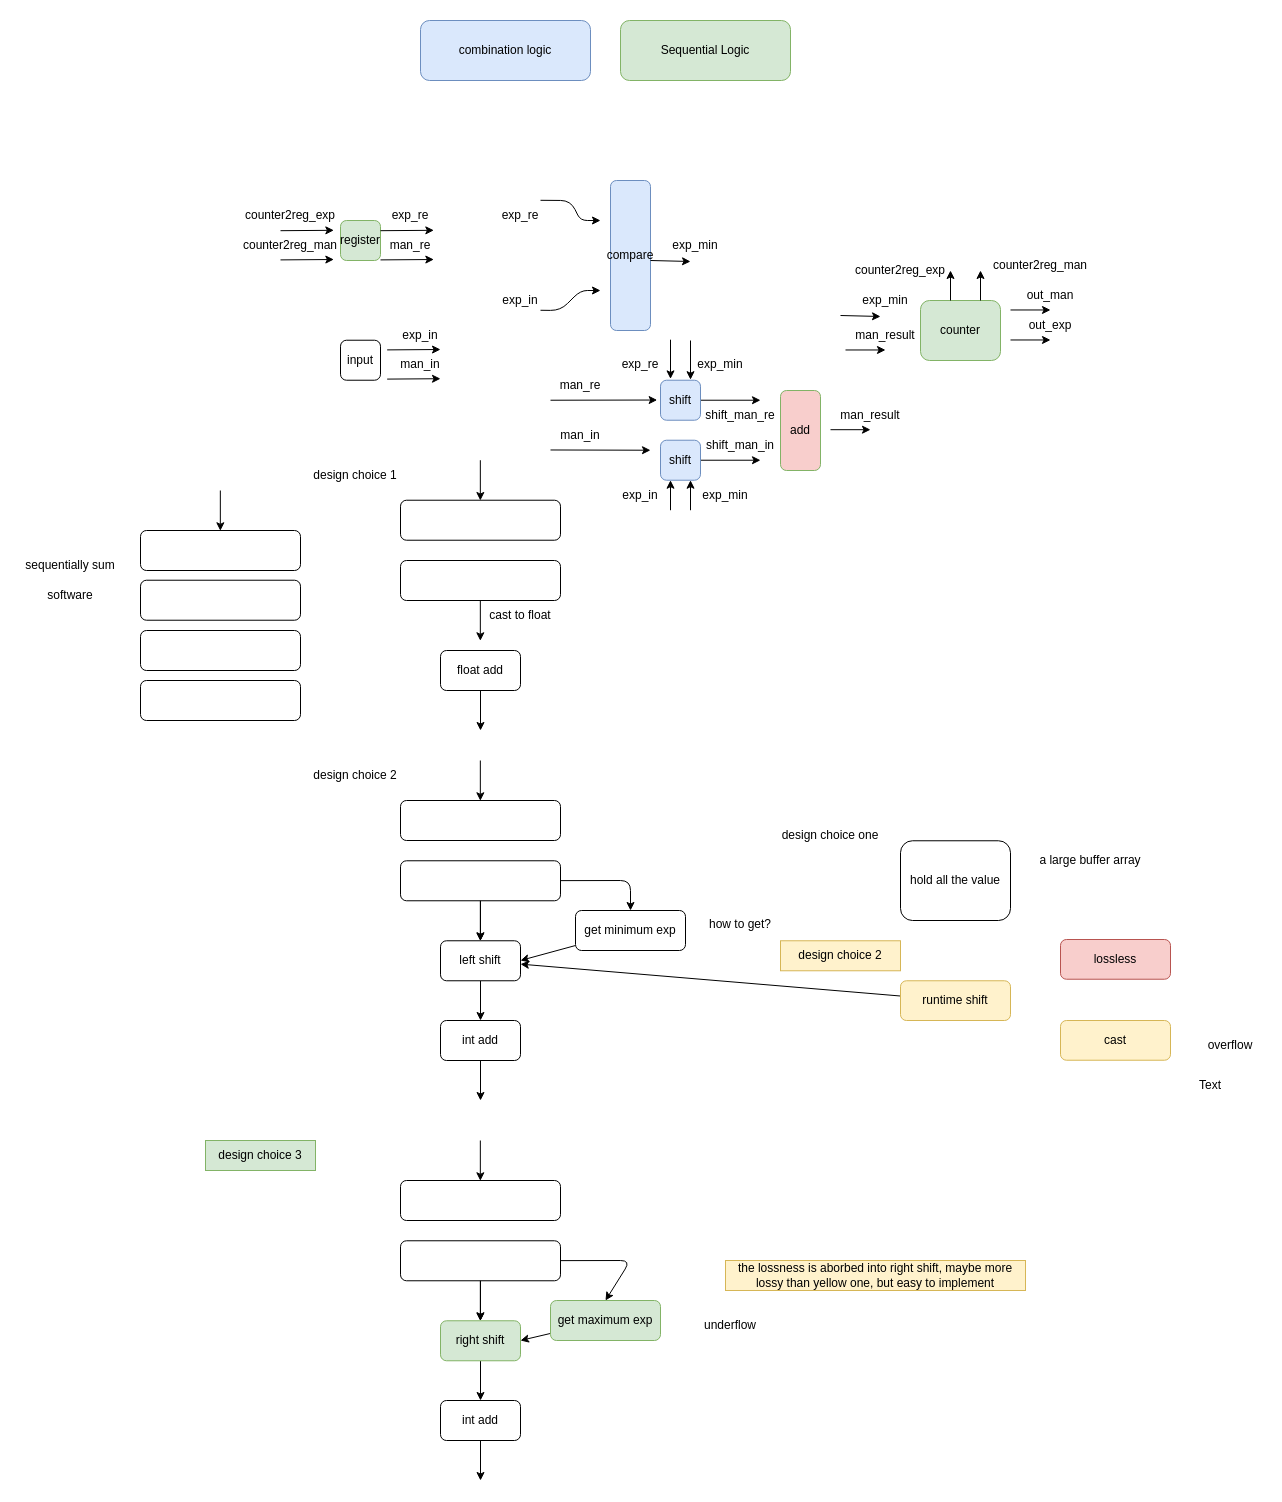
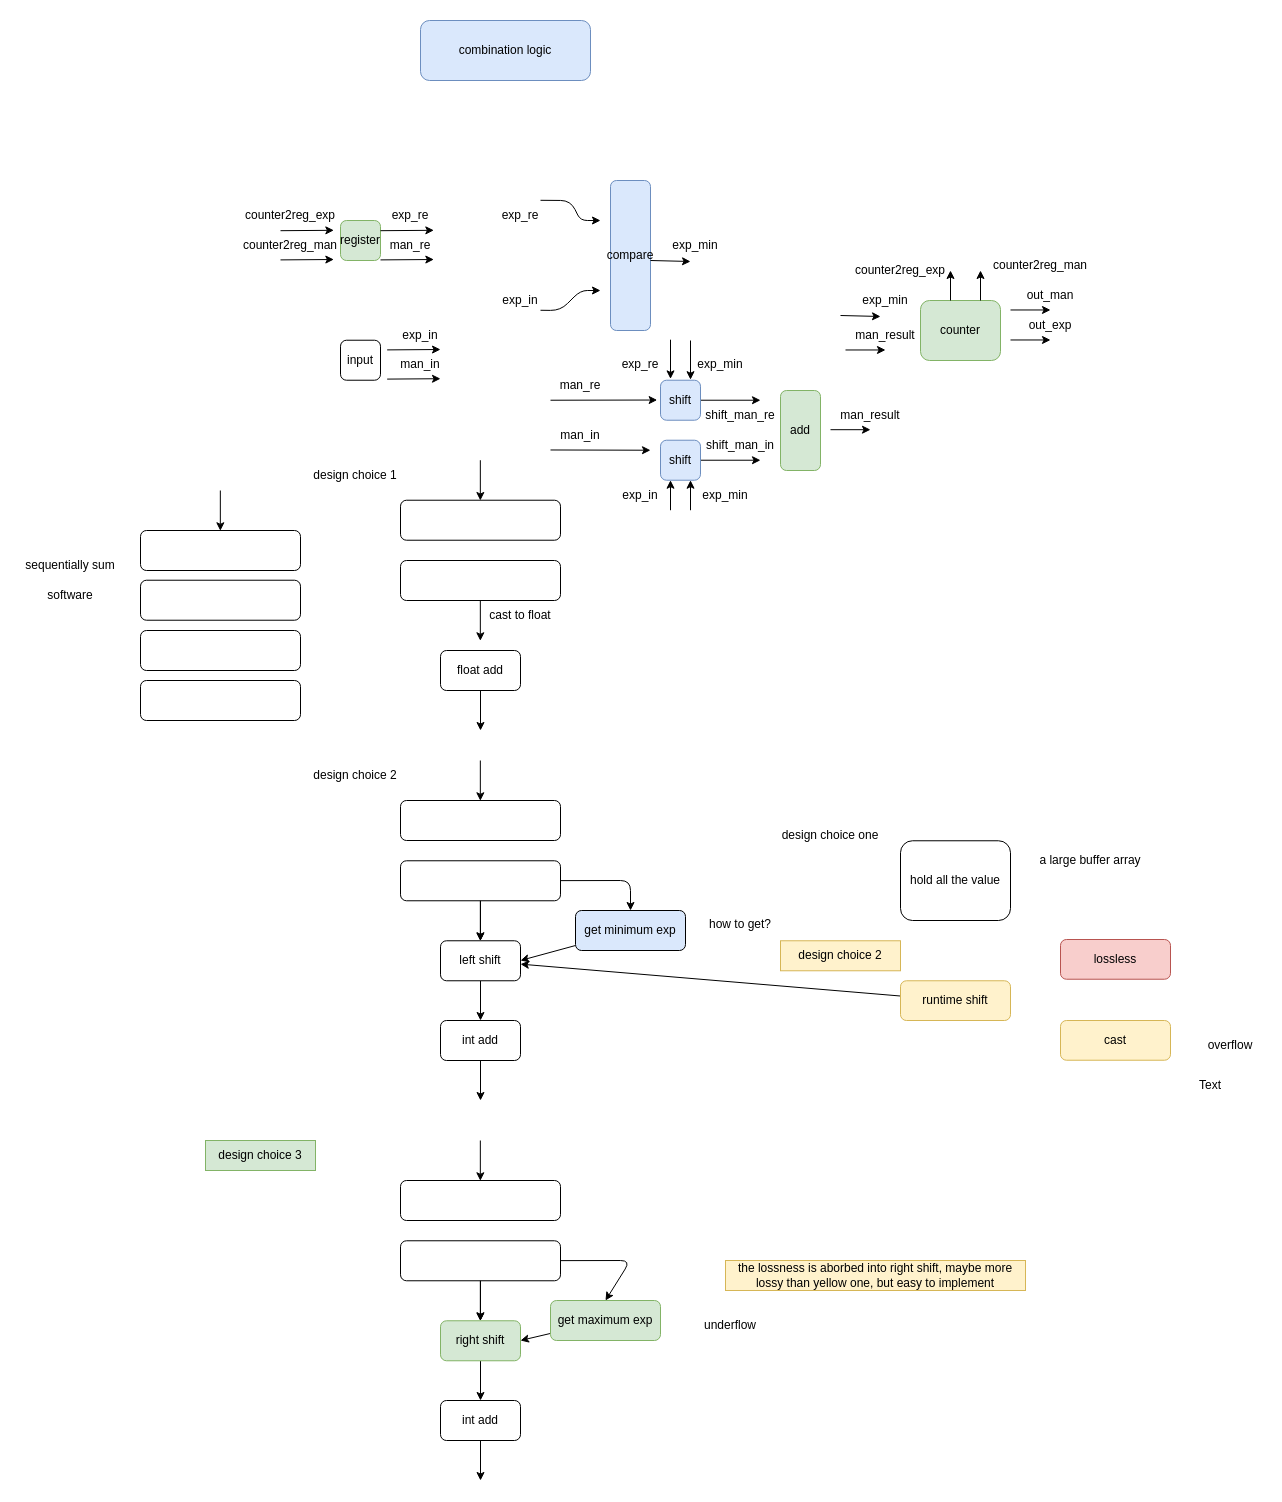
(706, 51) -> none
(801, 431) -> (801, 431)
(631, 931) -> (631, 931)
